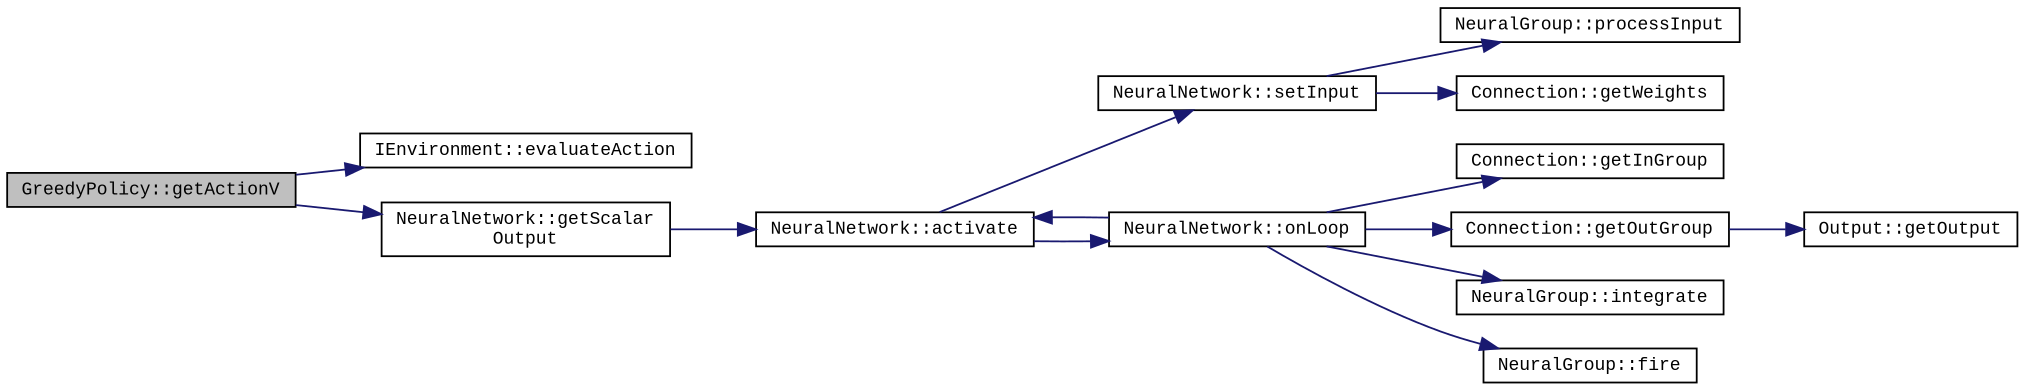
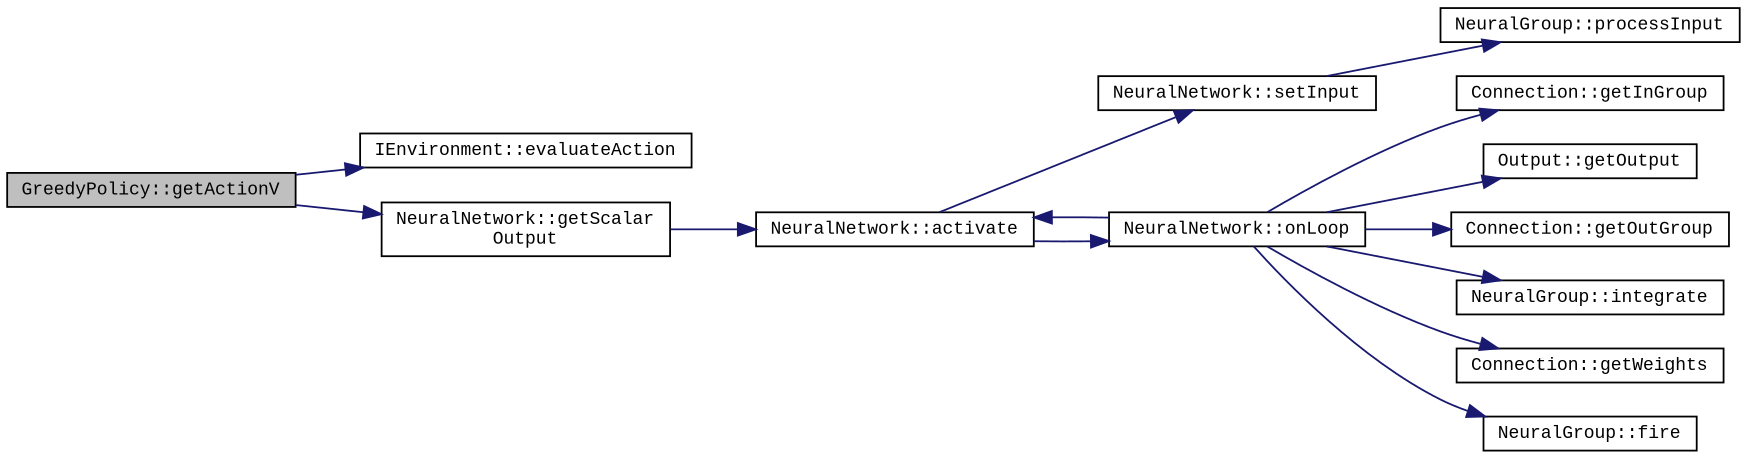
(1407, 93) -> (1371, 302)
(1757, 229) -> (1405, 197)
